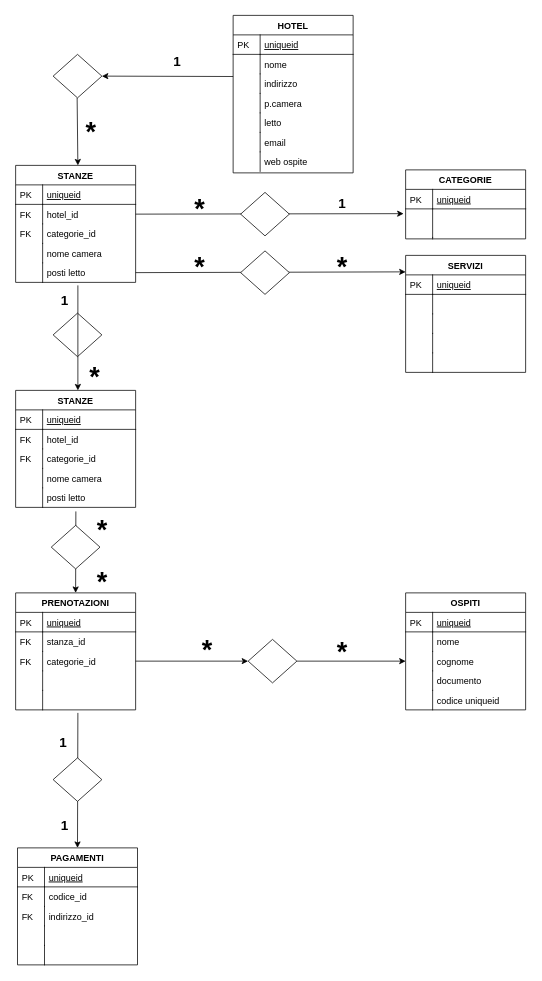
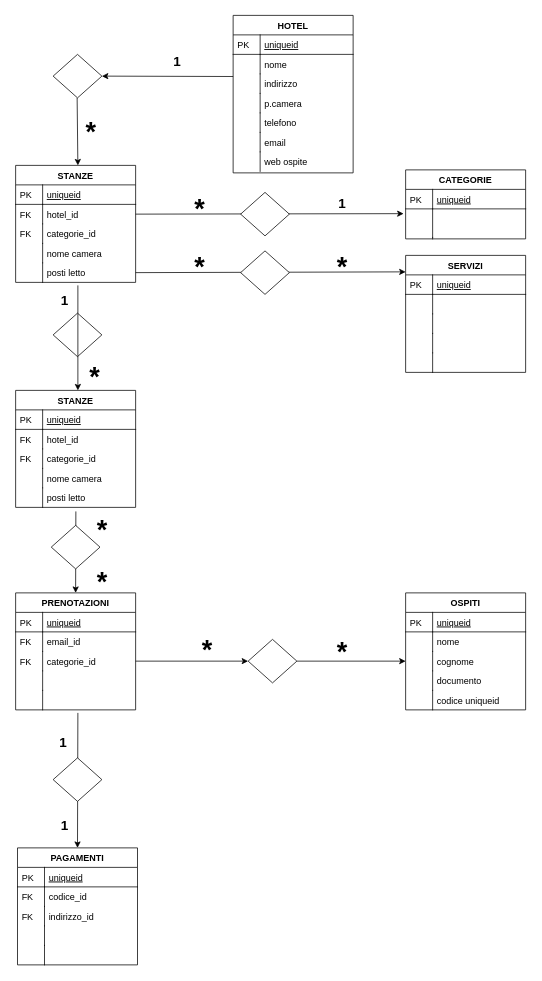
(275, 123) -> (283, 123)
(68, 642) -> (63, 642)
